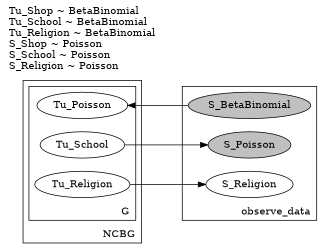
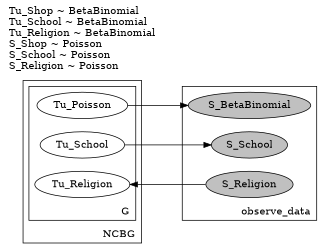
(162, 105) -> (154, 105)
(249, 145) -> (249, 145)
(164, 184) -> (172, 184)
(249, 184) -> (249, 184)
